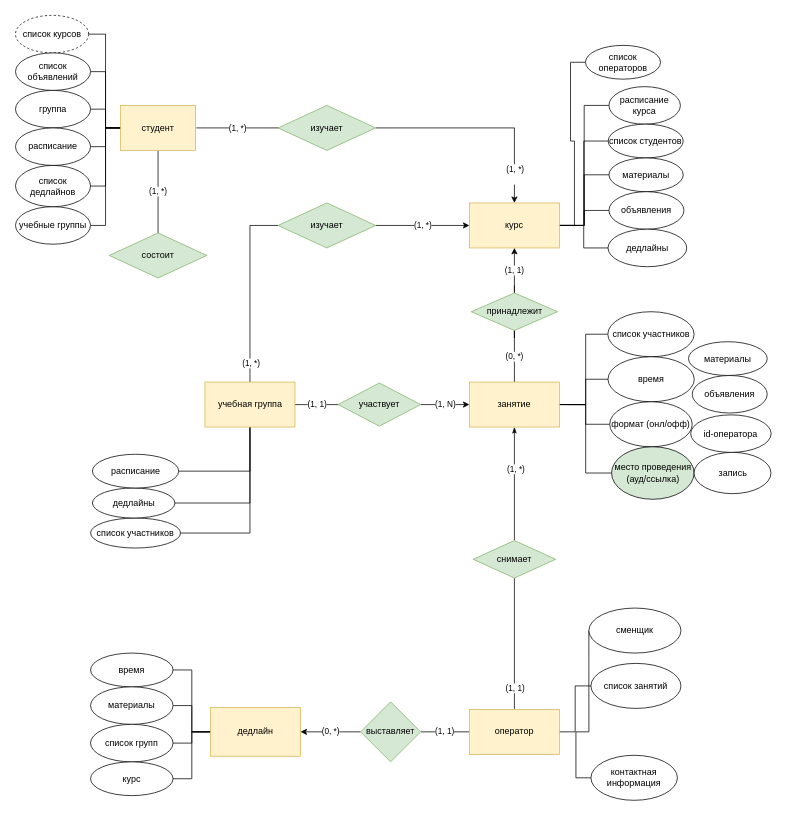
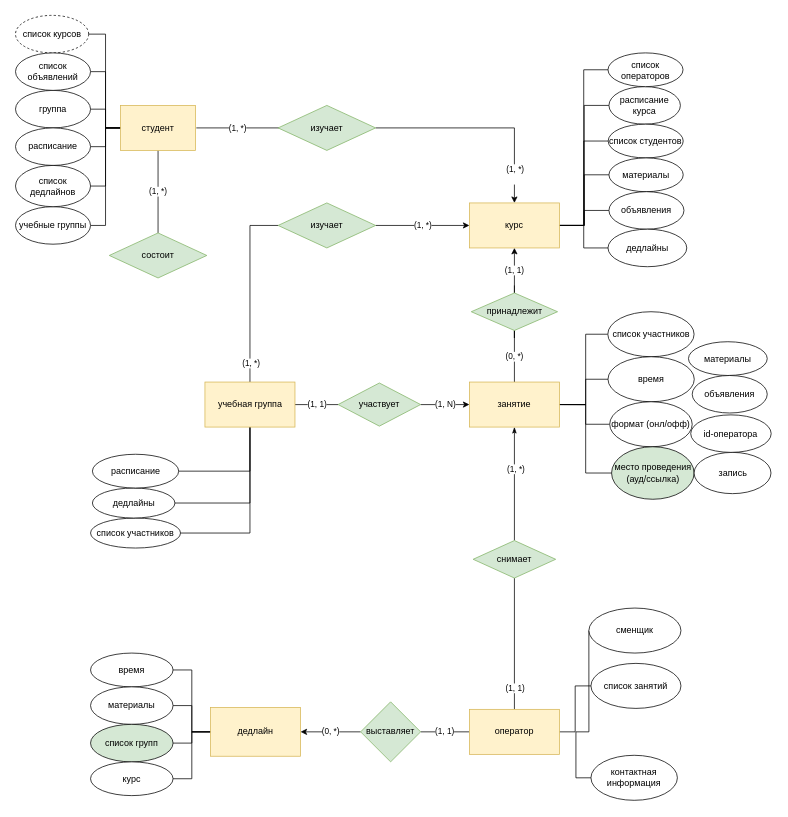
(623, 62) -> (645, 70)
(132, 743) -> (132, 743)
